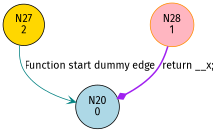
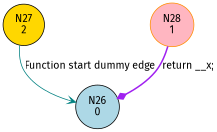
(98, 107) -> (98, 107)
